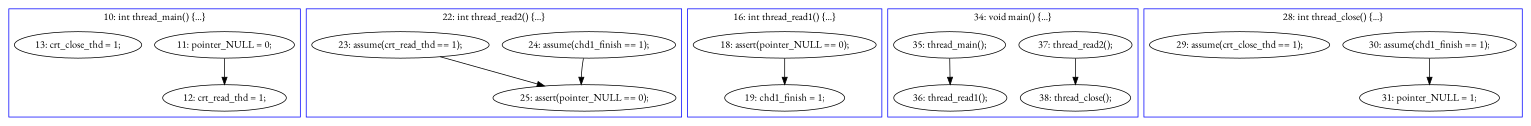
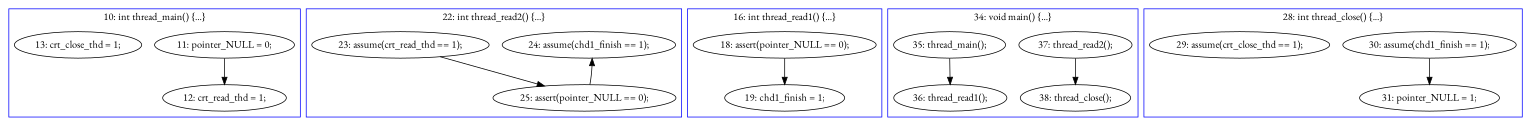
(582, 68) -> (591, 75)
